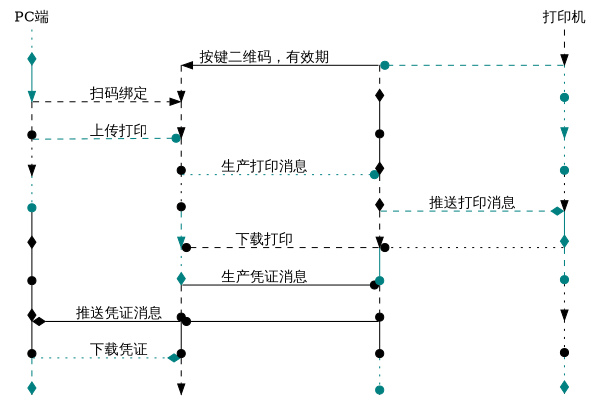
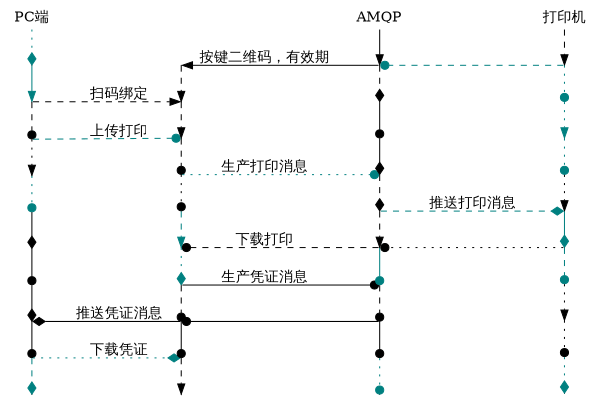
none -> (380, 18)
